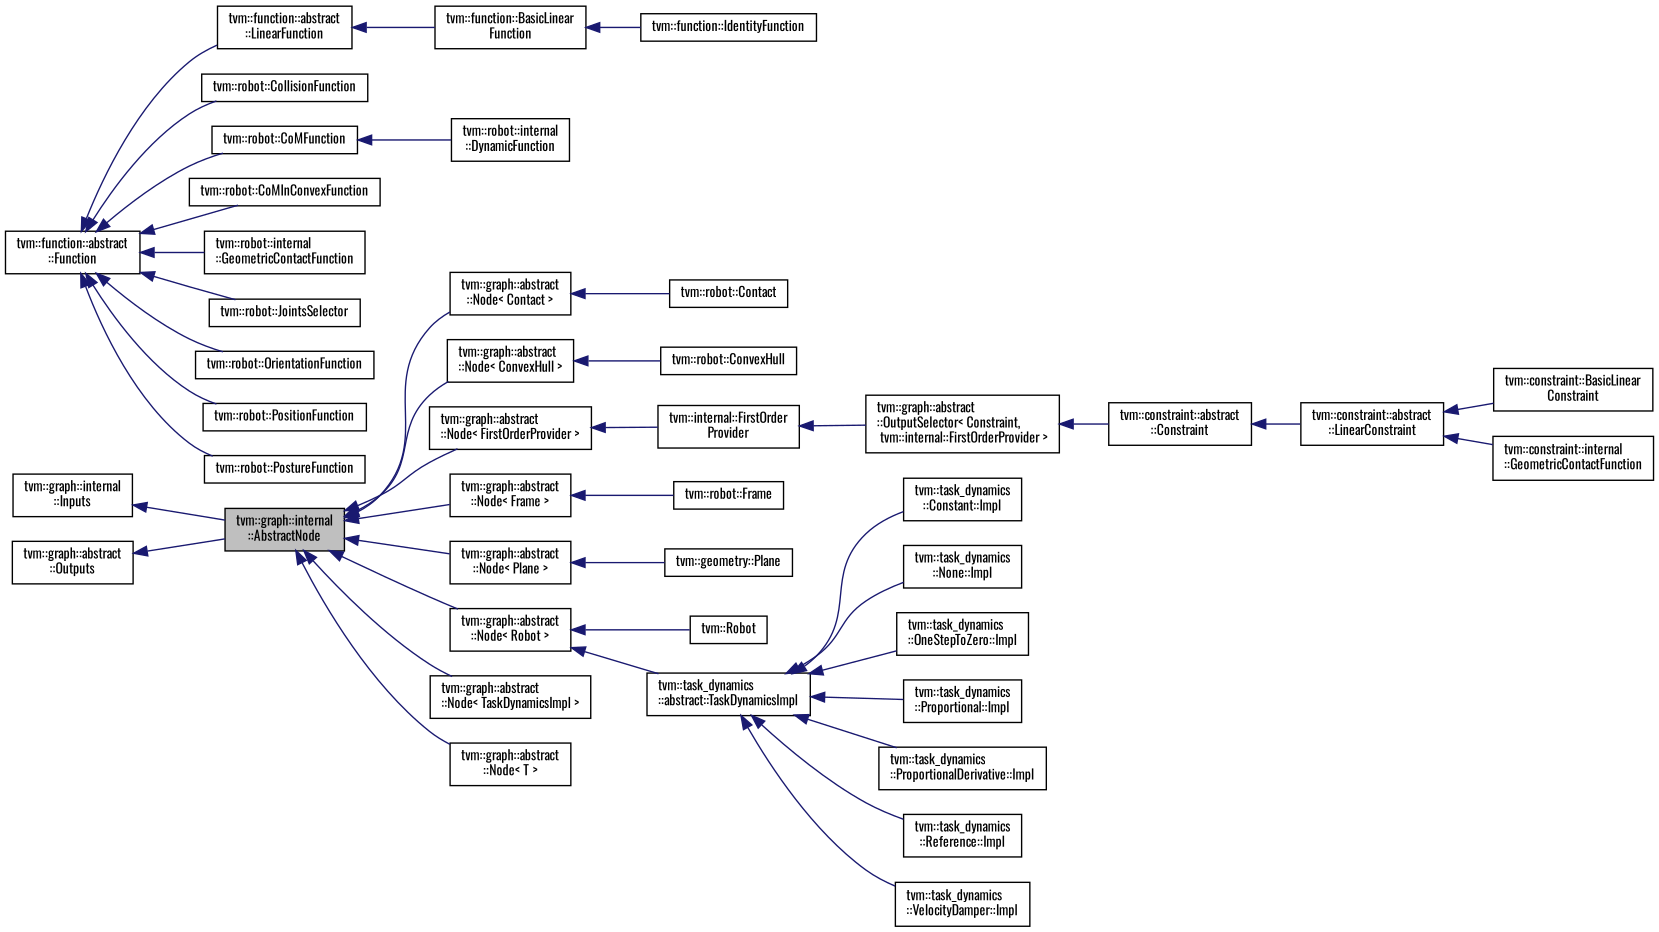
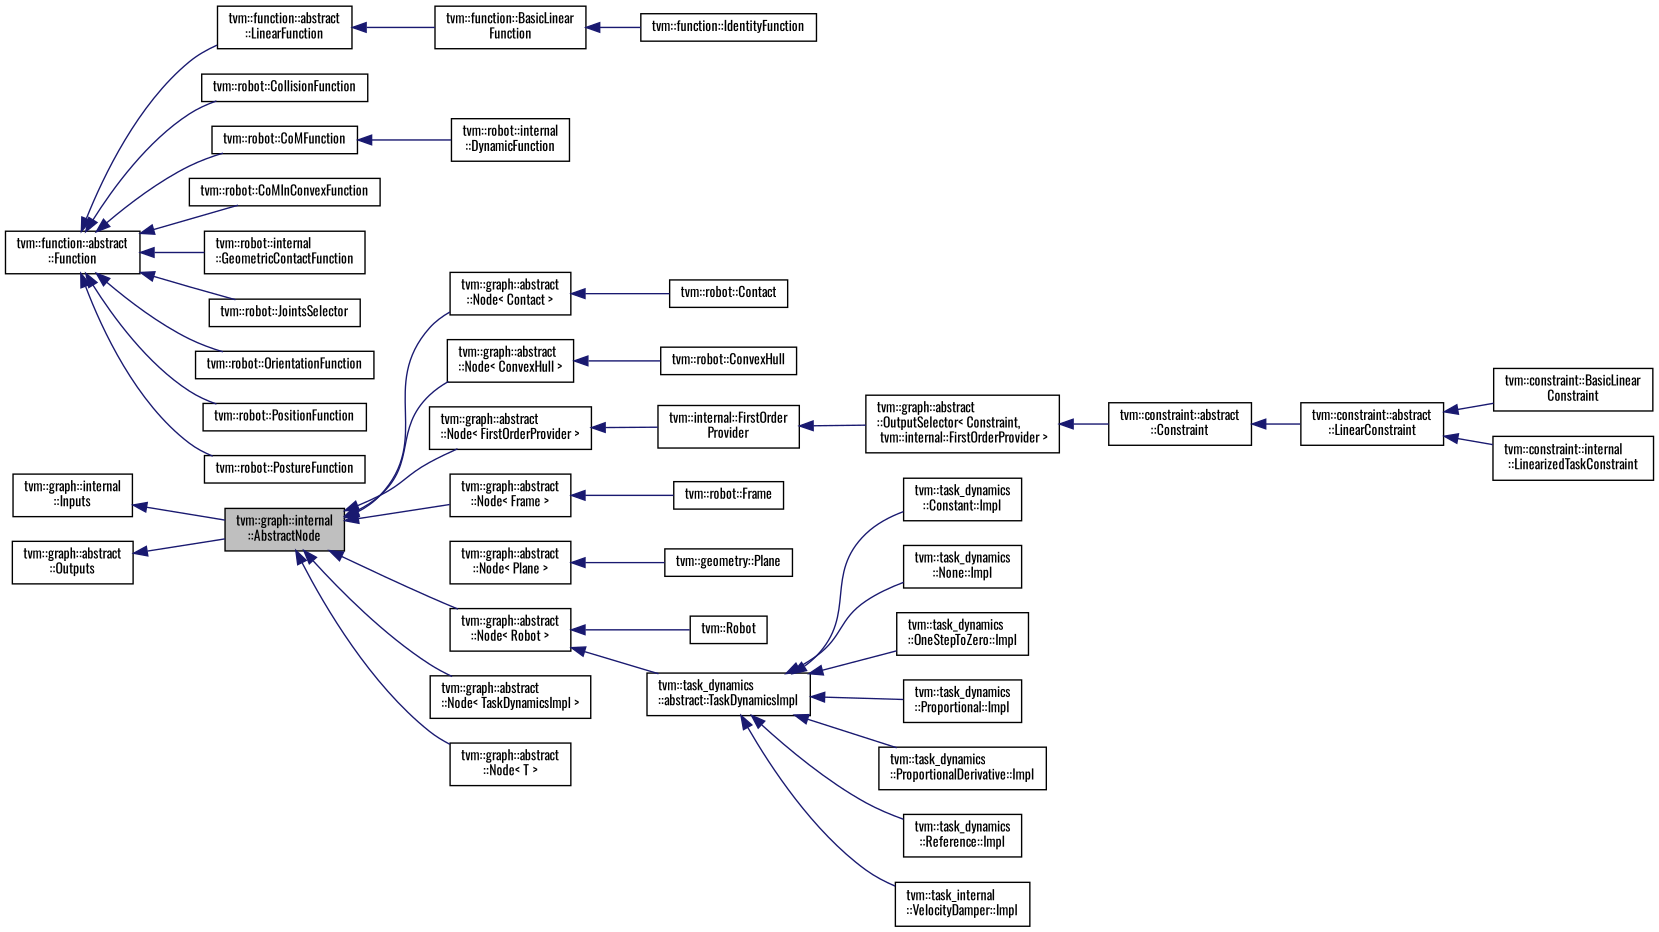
(1573, 458) -> (1573, 458)
(404, 547) -> none
(963, 904) -> (963, 904)
